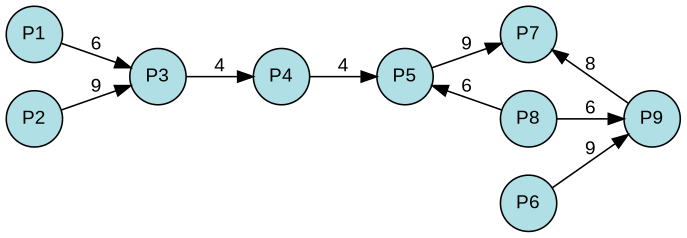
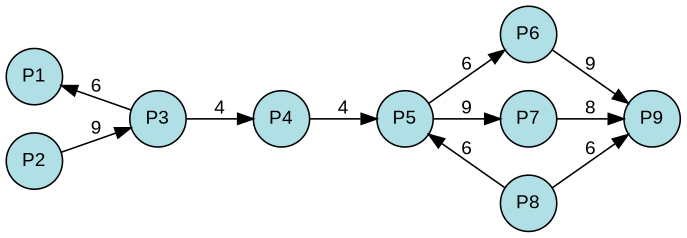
(89, 53) -> (104, 100)
none -> (460, 81)
(597, 81) -> (582, 119)
